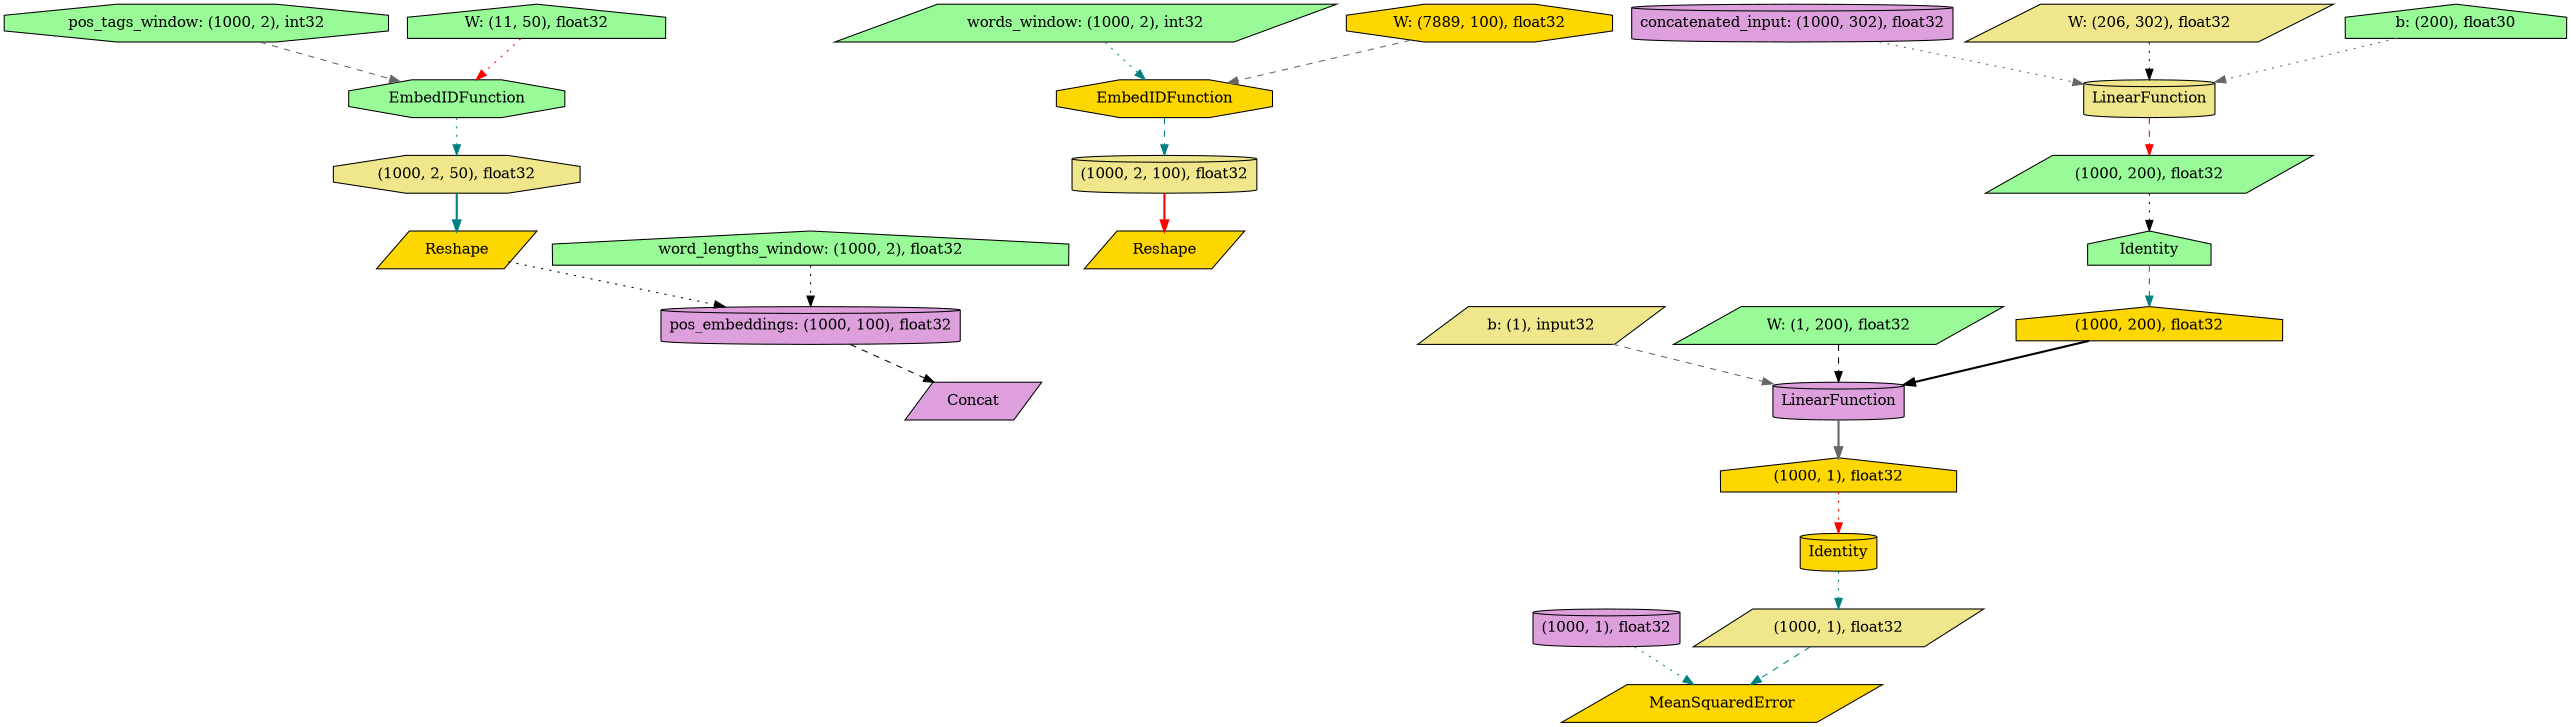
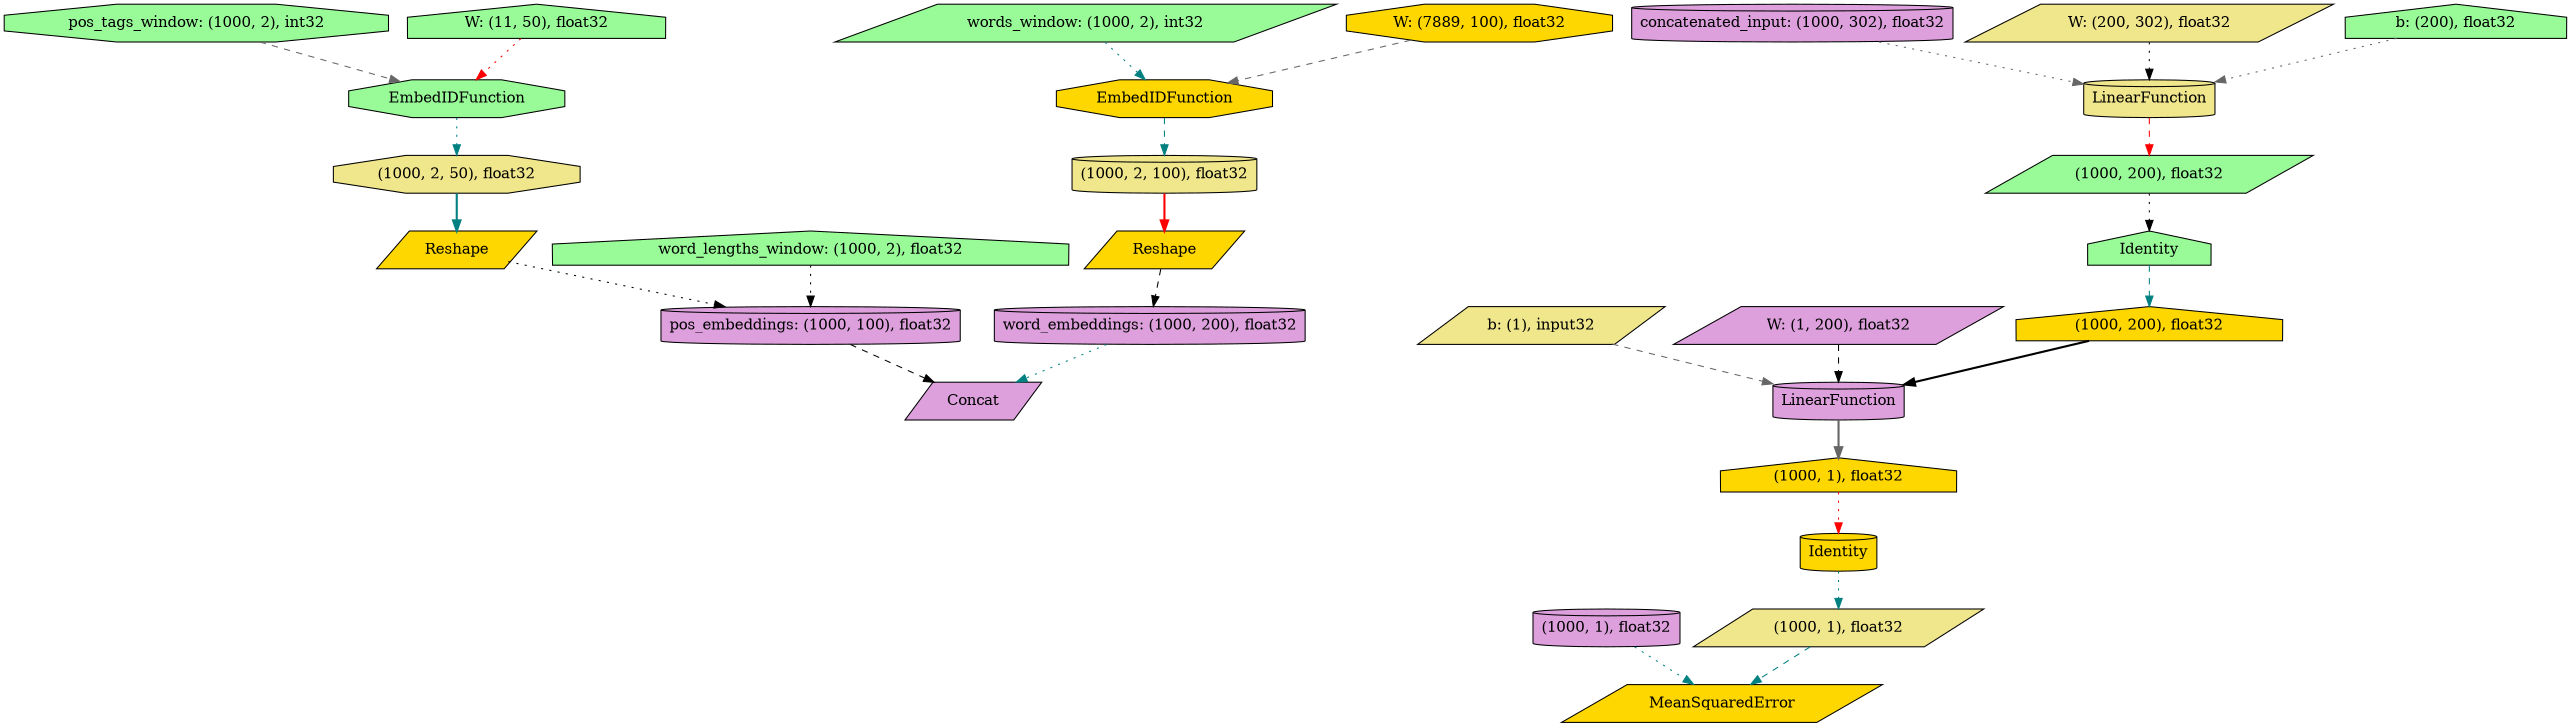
(2149, 23) -> (2149, 23)
(2456, 23) -> (2456, 23)
none -> (1150, 325)
(1839, 325) -> (1839, 325)
